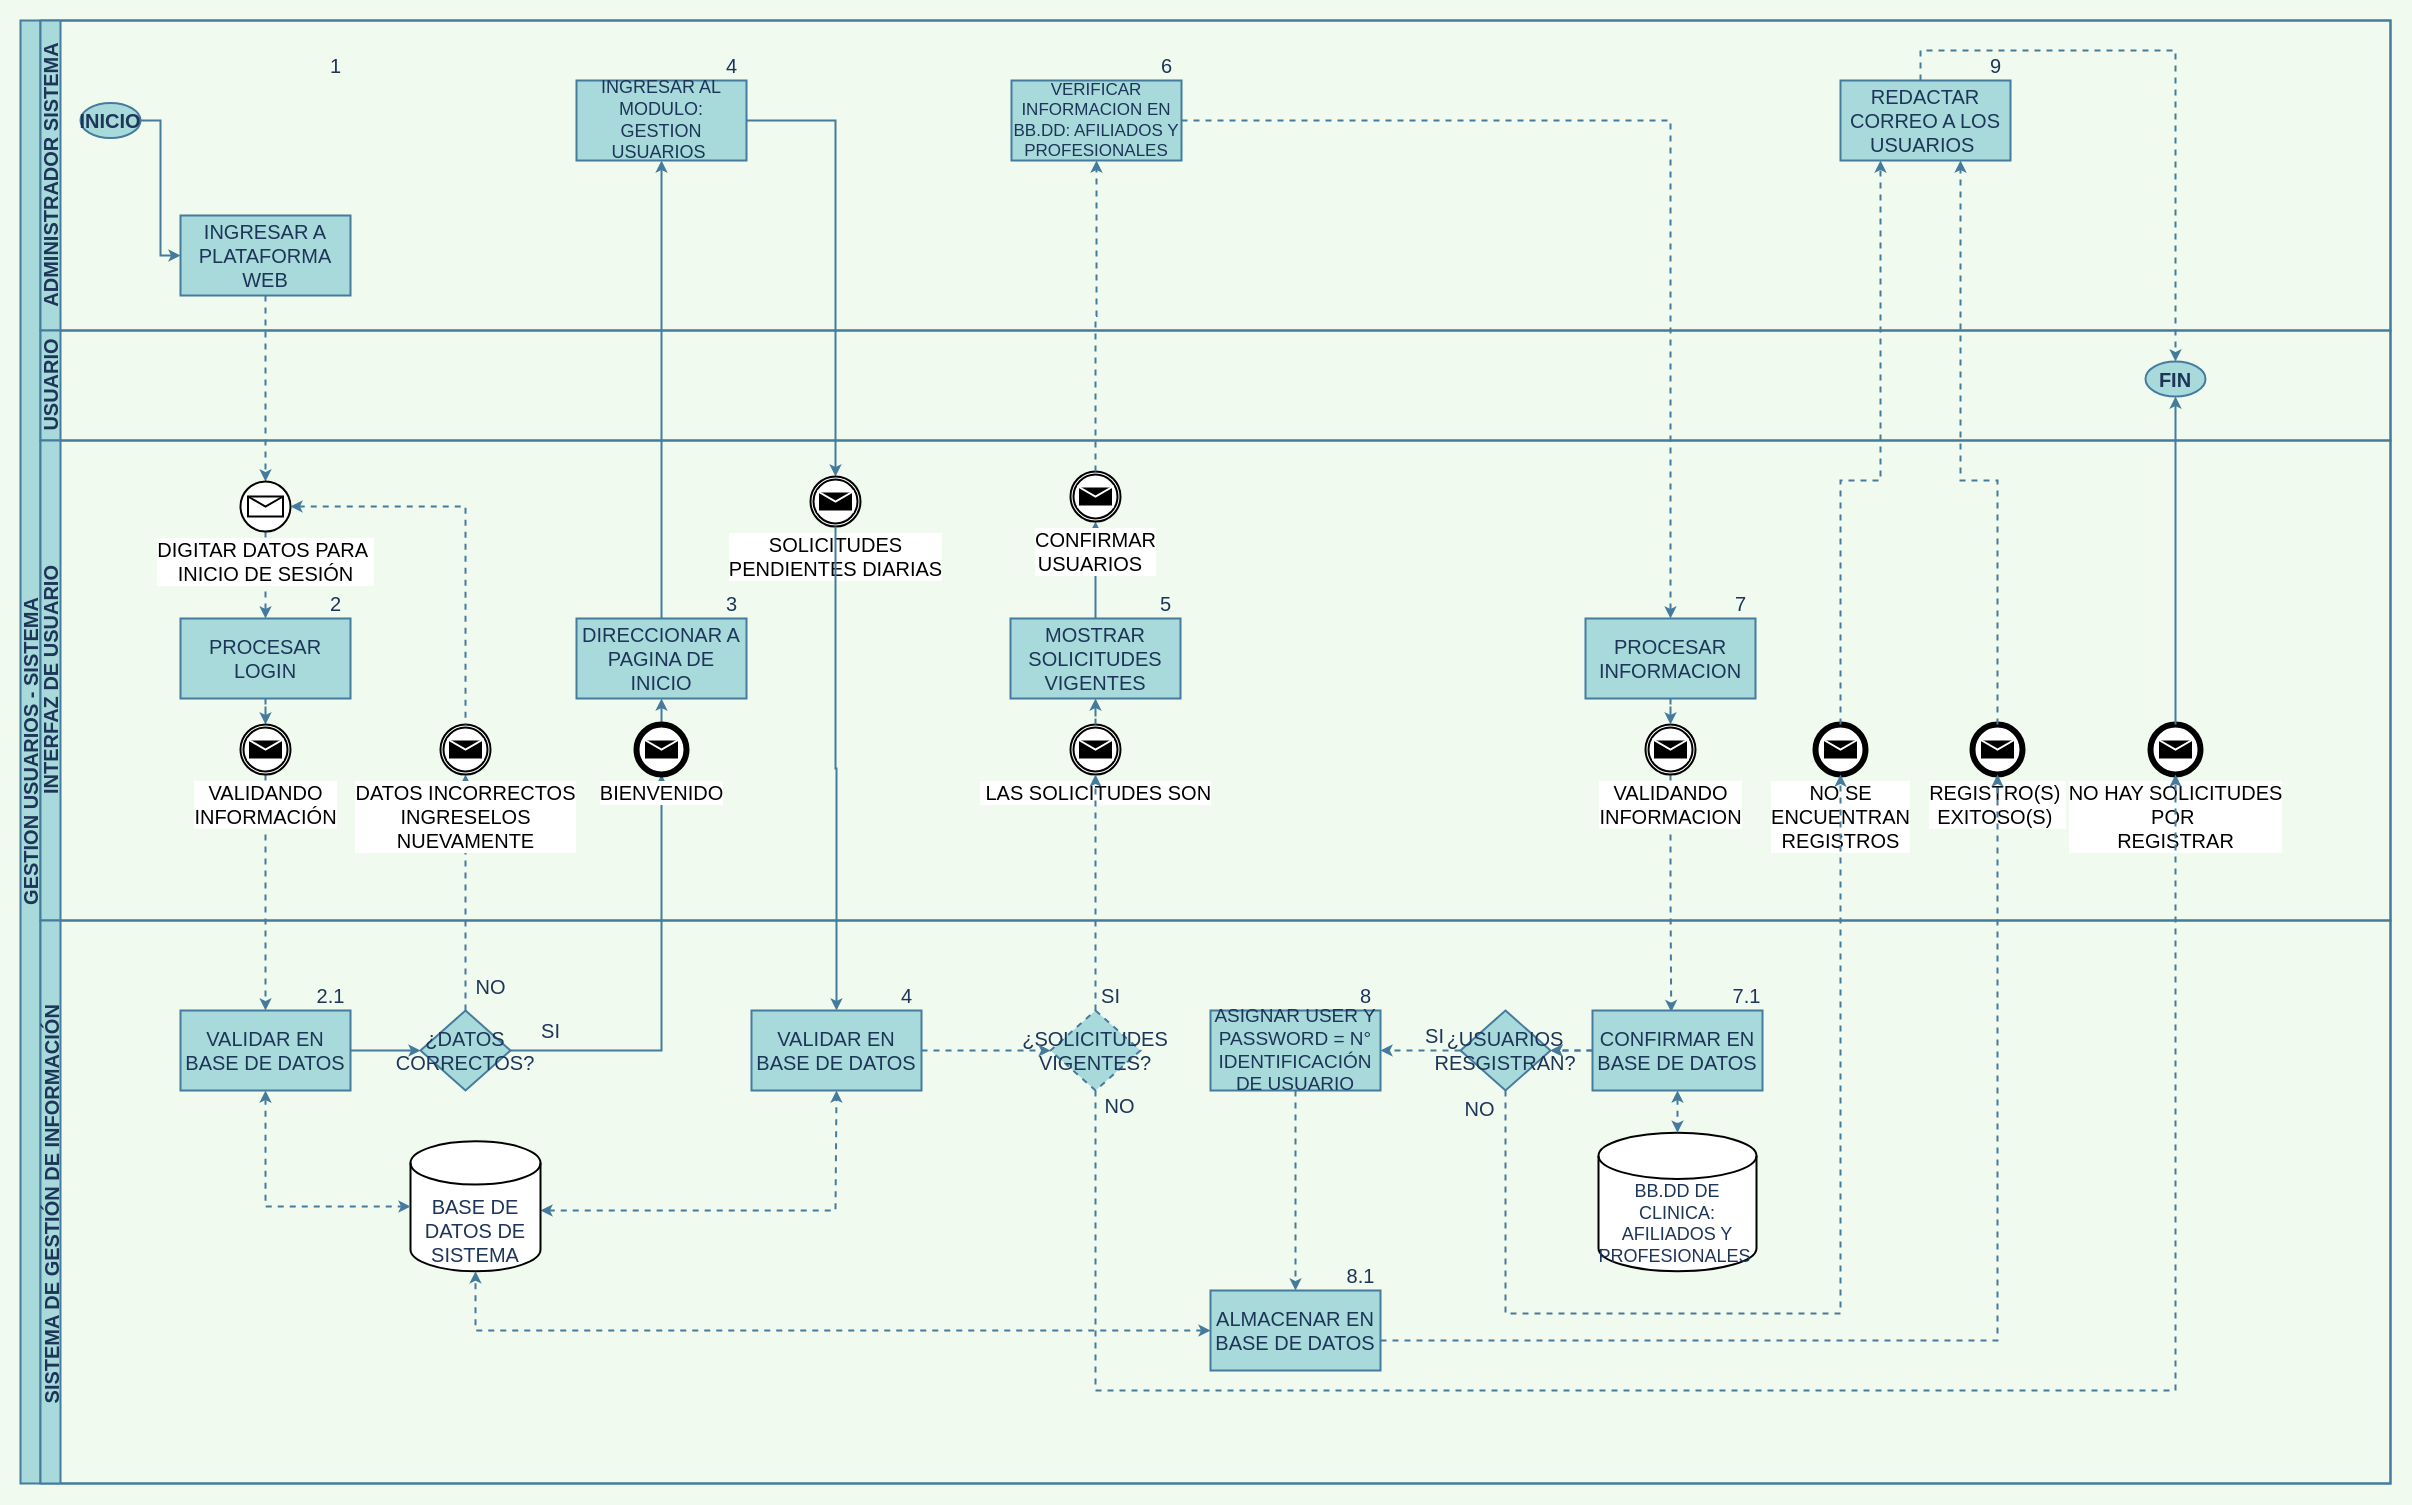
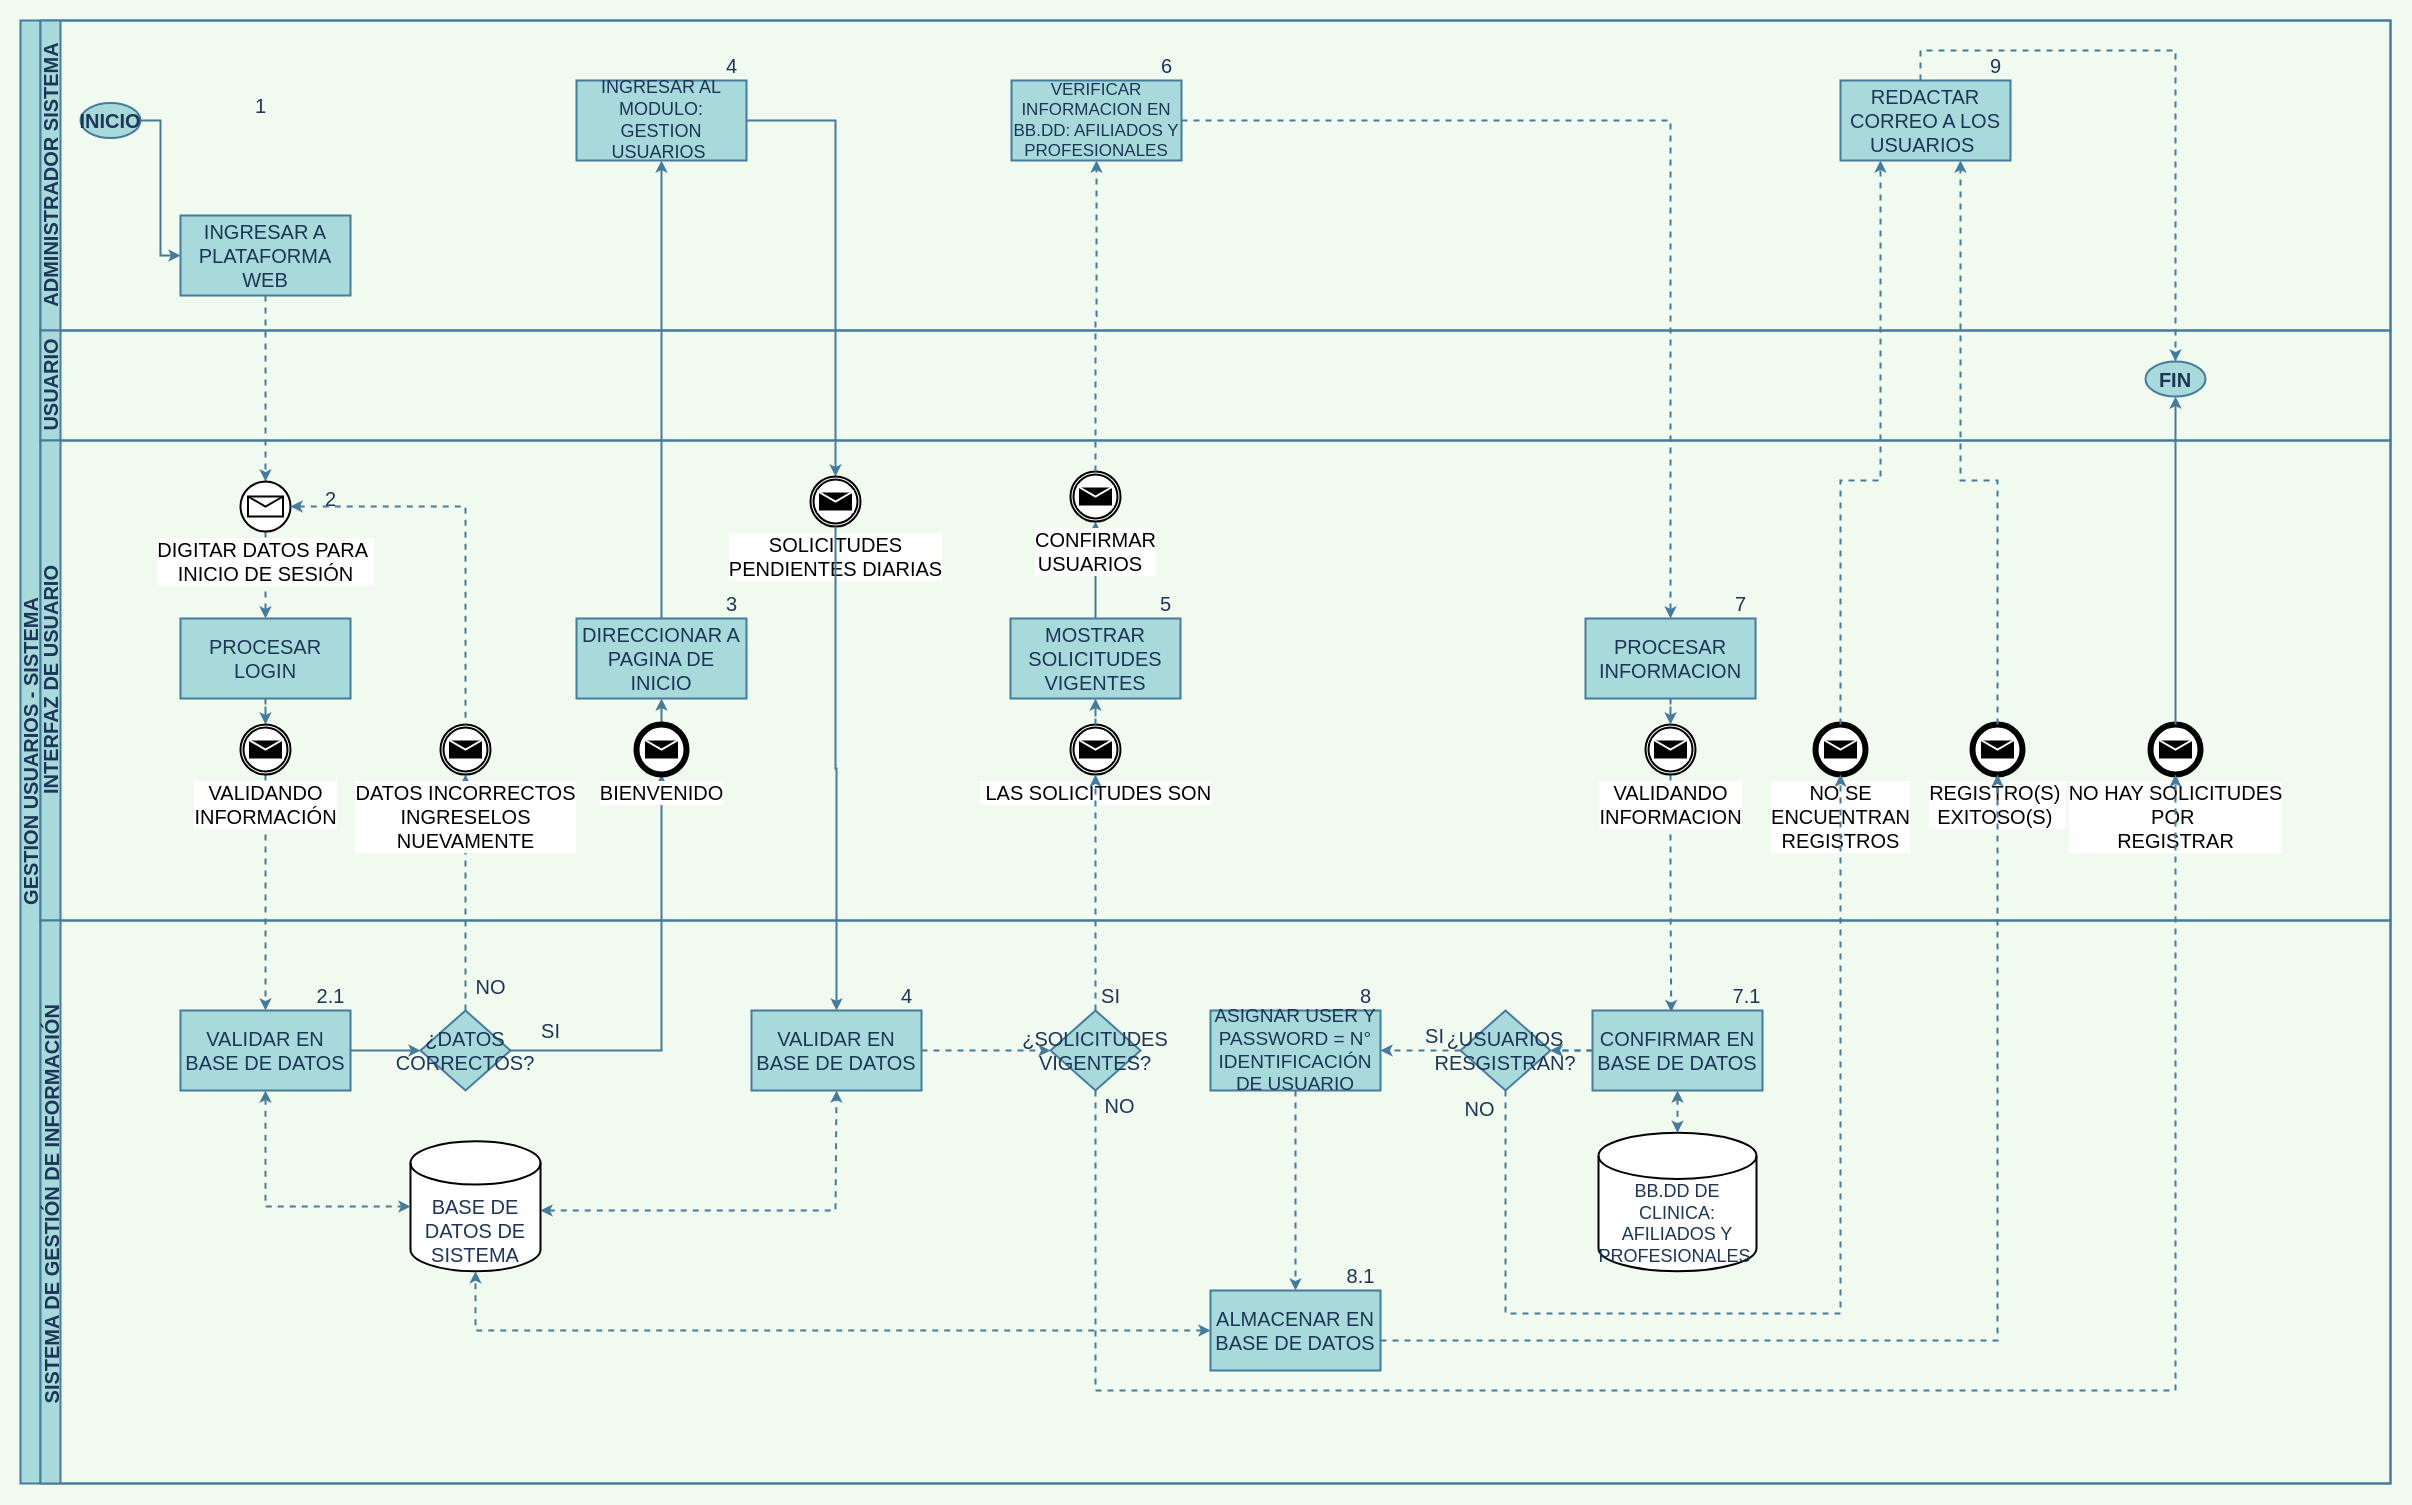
(336, 66) -> (261, 106)
(336, 604) -> (331, 499)
(1096, 1051) -> (1096, 1051)
